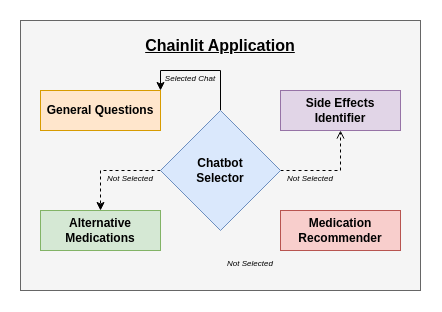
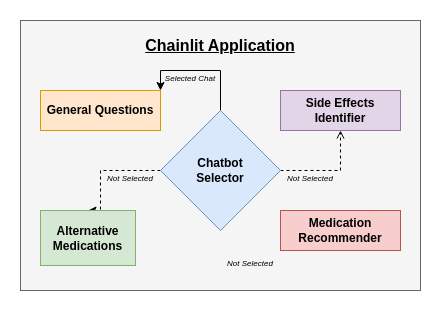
(101, 231) -> (88, 238)
